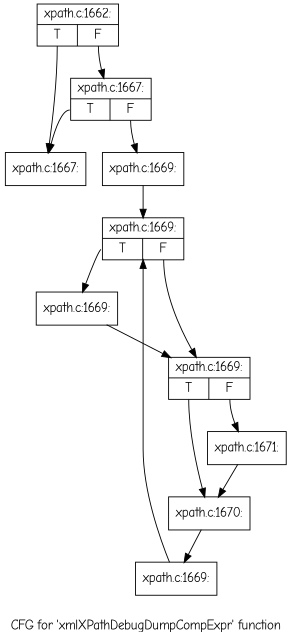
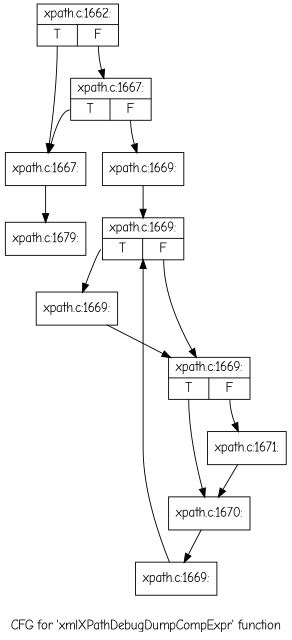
none -> (46, 239)
